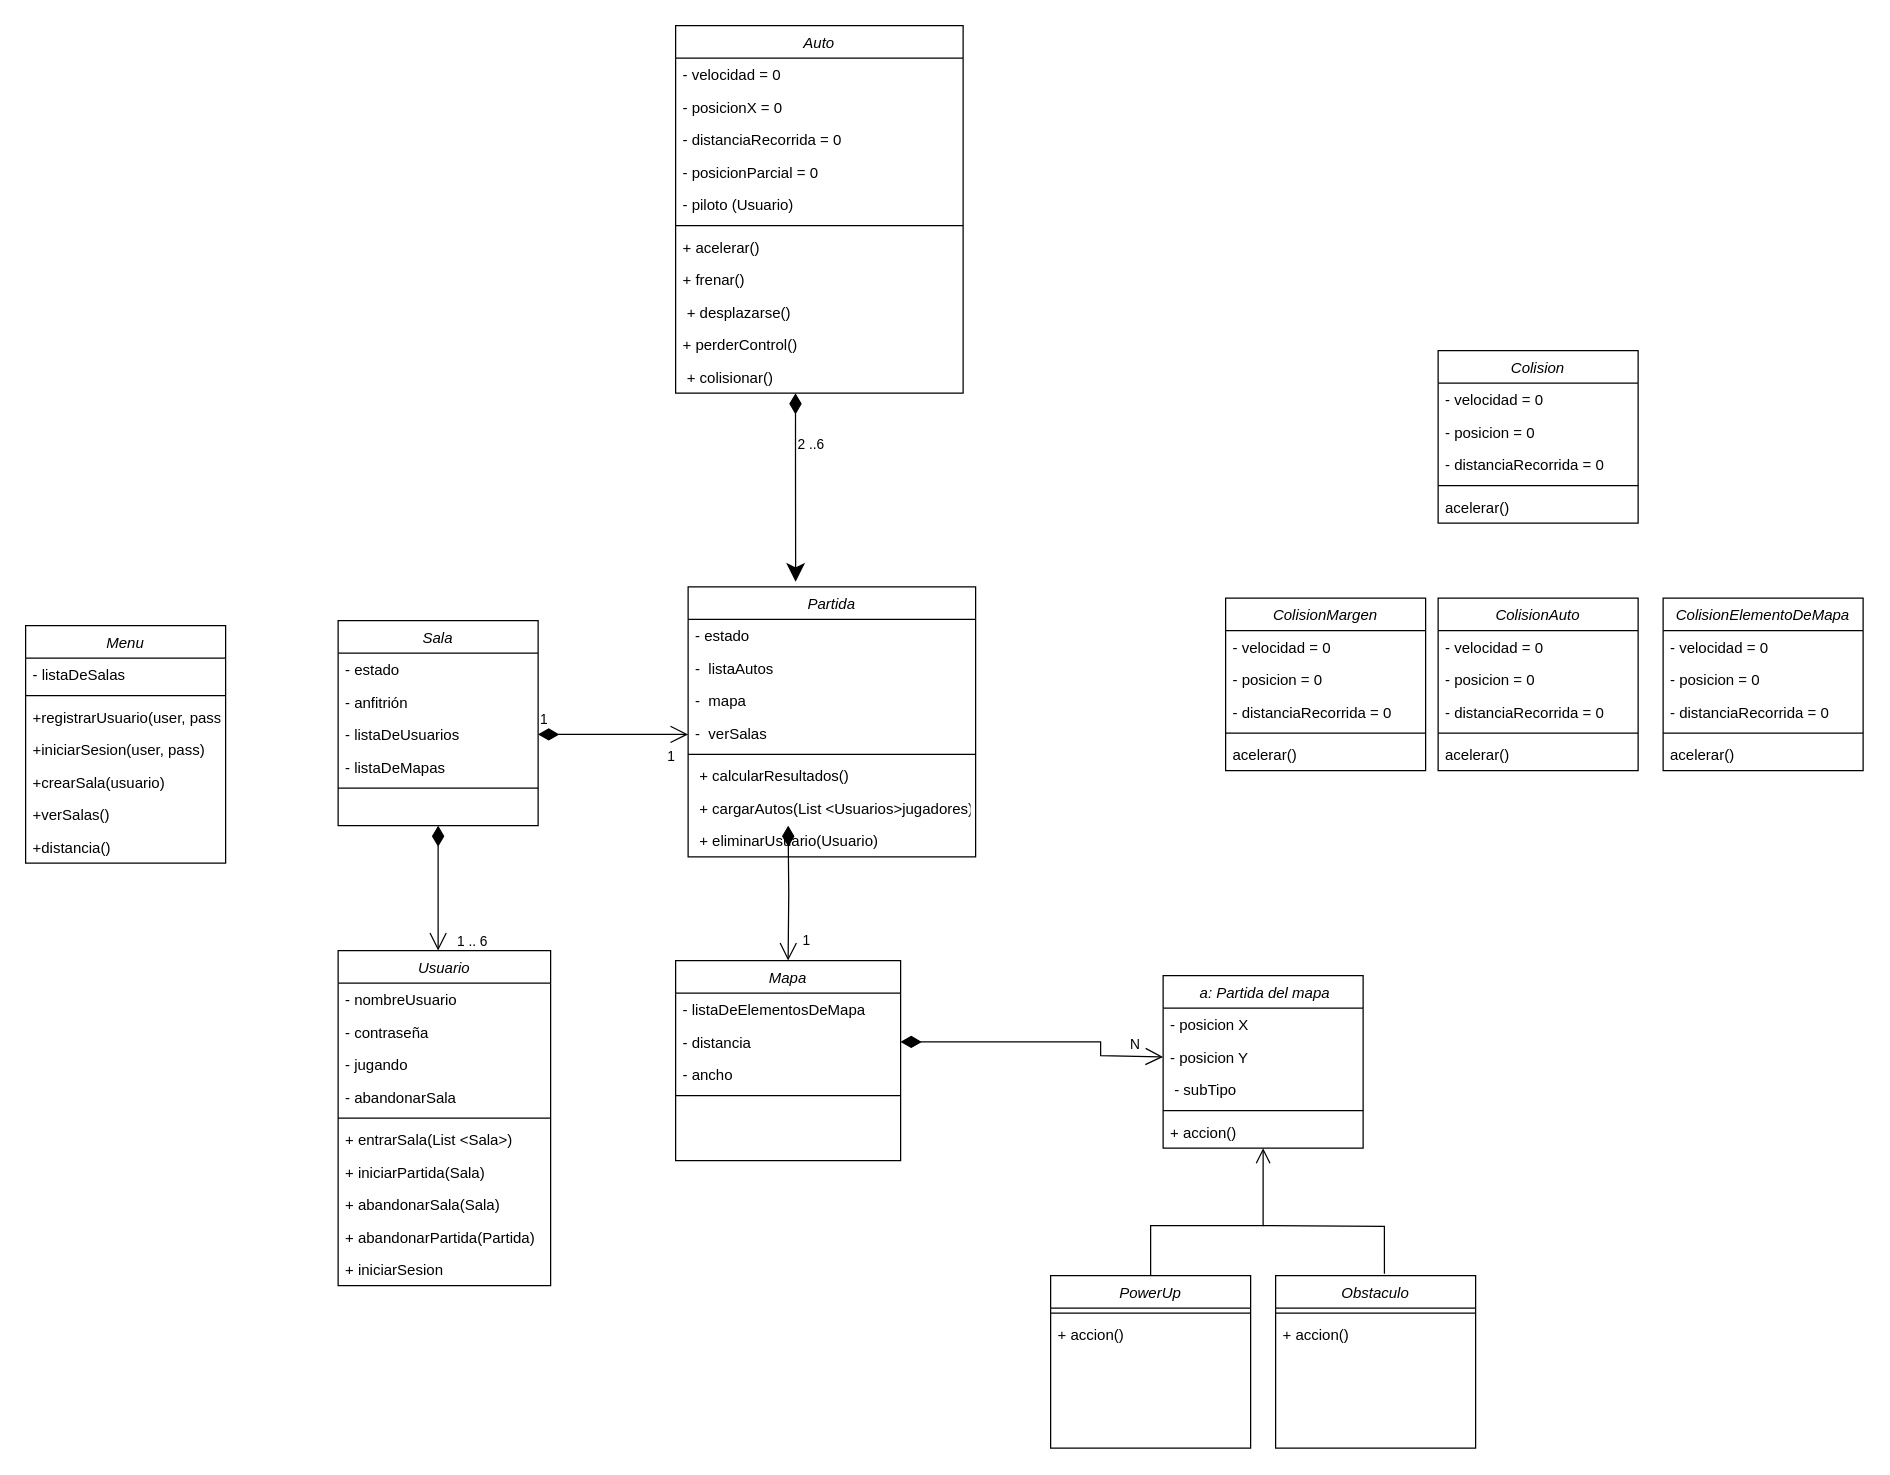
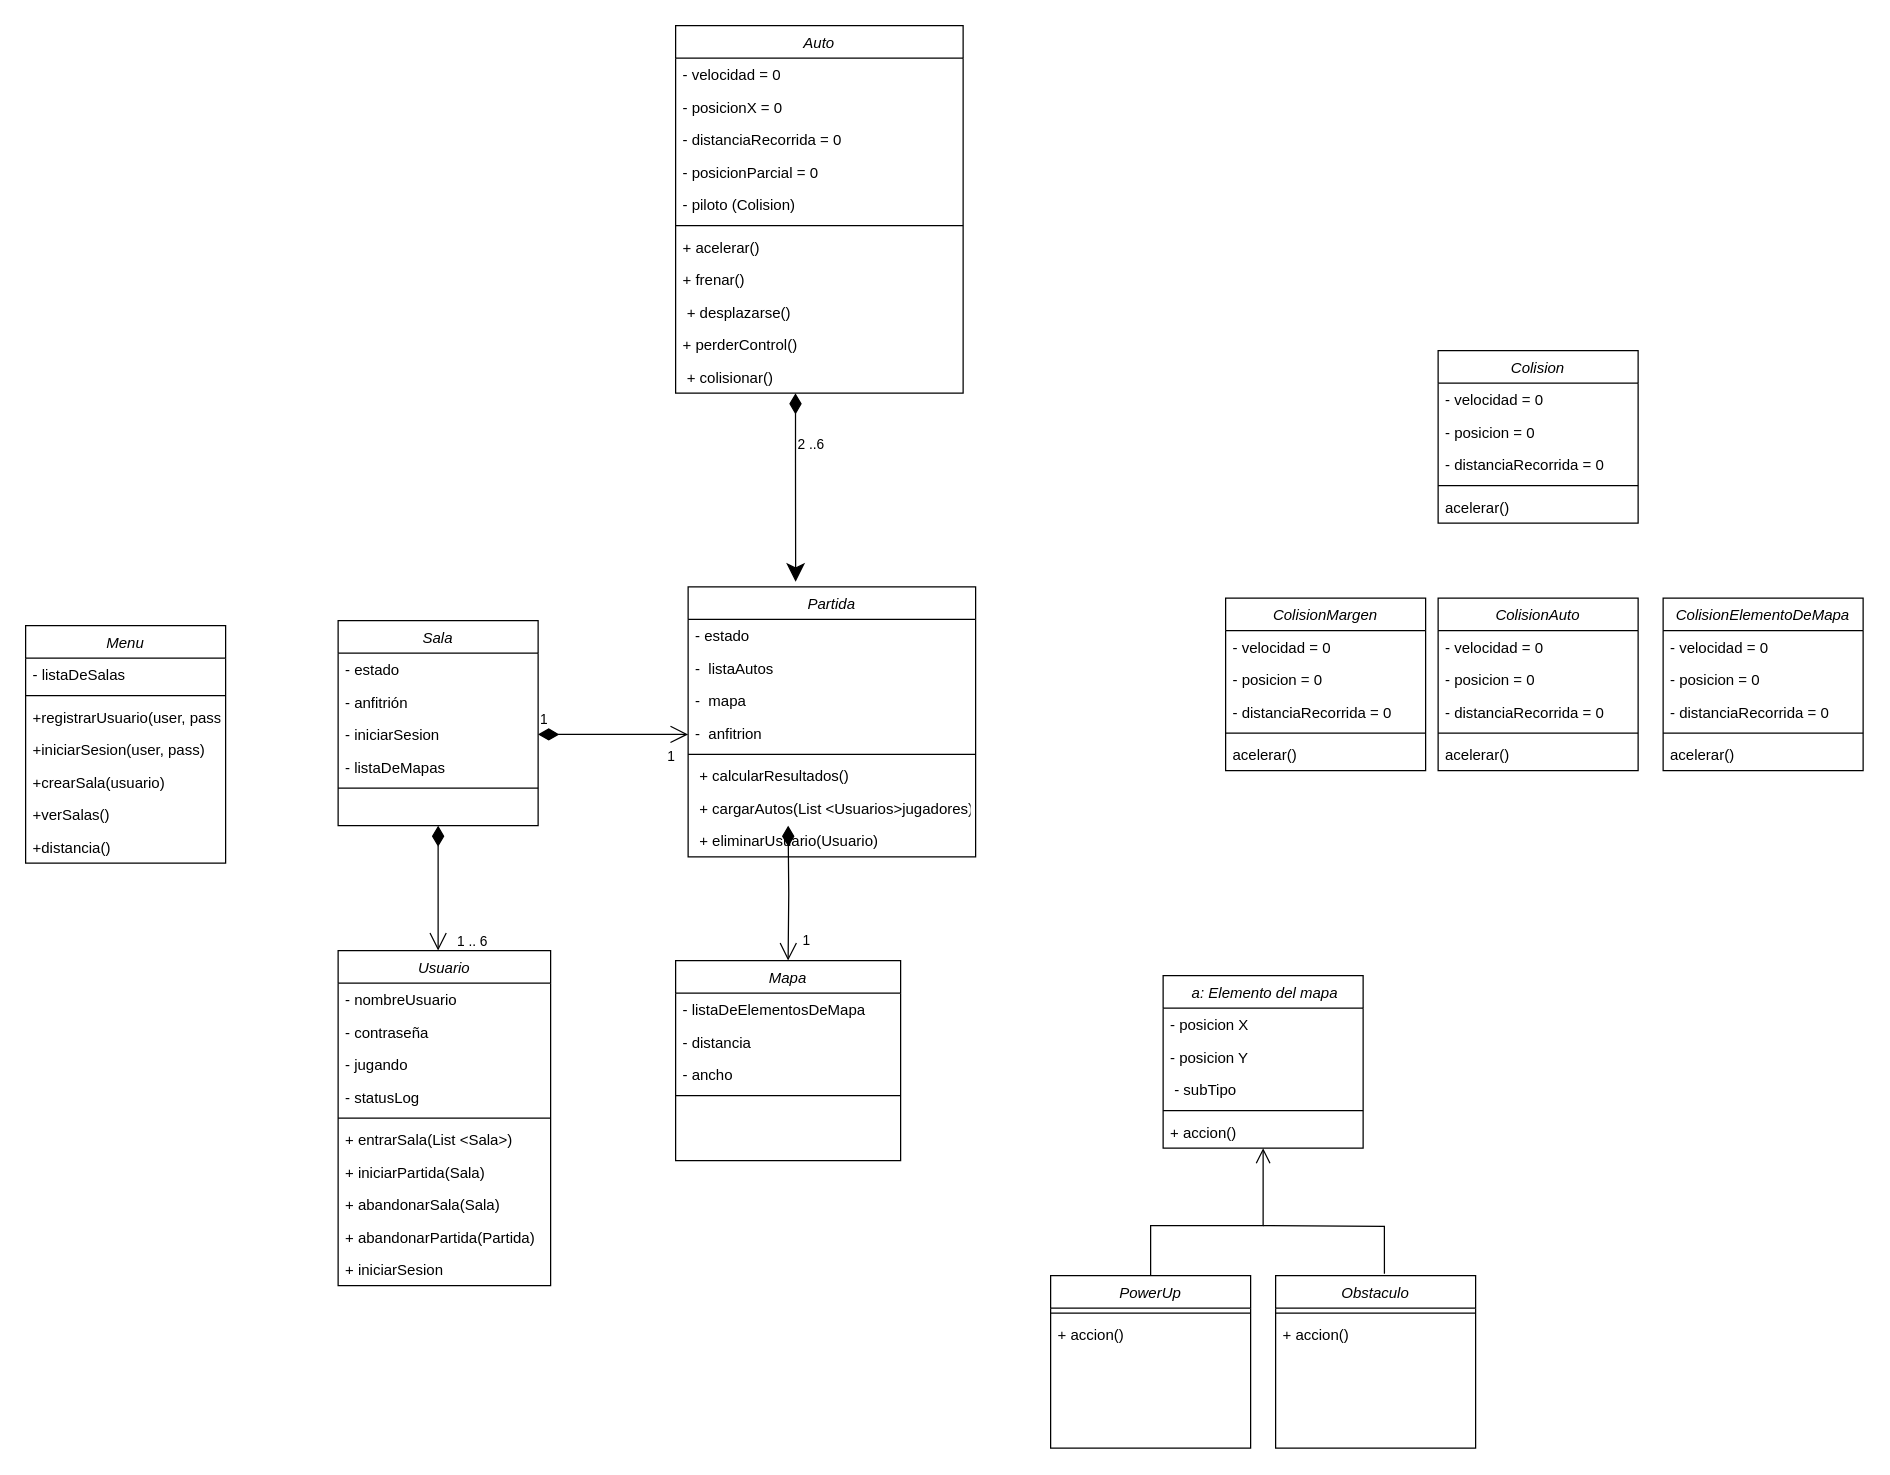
(748, 205) -> (749, 205)
(737, 734) -> (740, 734)
(409, 735) -> (398, 735)
(1263, 993) -> (1263, 993)
(1047, 1042) -> none
(404, 1098) -> (389, 1098)
